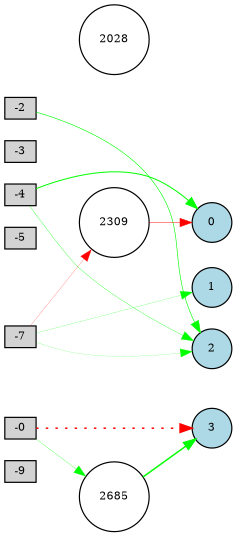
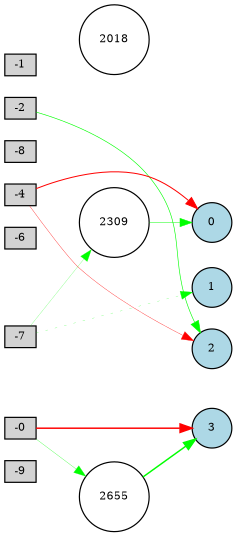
(114, 40) -> (114, 40)
none -> (20, 65)
(20, 152) -> (20, 152)
(115, 172) -> (115, 172)
(165, 223) -> (165, 223)
(20, 238) -> (20, 238)
(96, 282) -> (96, 282)
(57, 292) -> (57, 292)
(109, 314) -> (109, 314)
(108, 356) -> none
(108, 428) -> (108, 428)
(114, 497) -> (114, 497)
